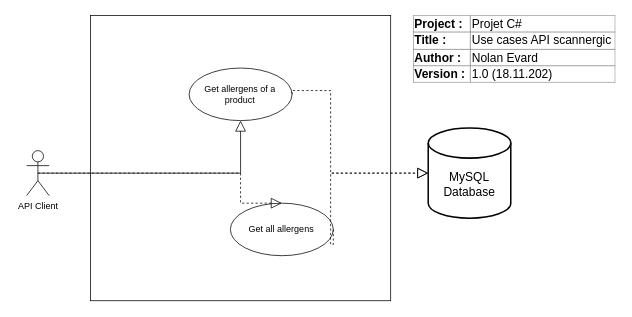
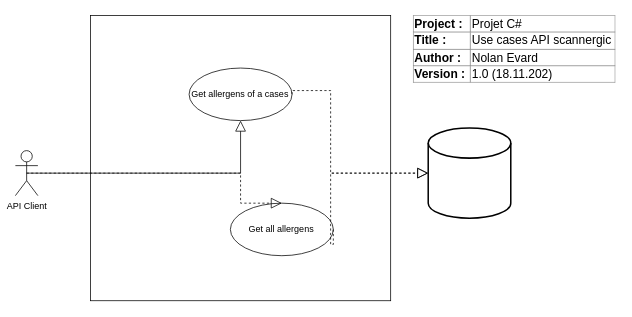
(240, 94) -> (240, 94)
(38, 173) -> (27, 173)
(469, 184) -> none
